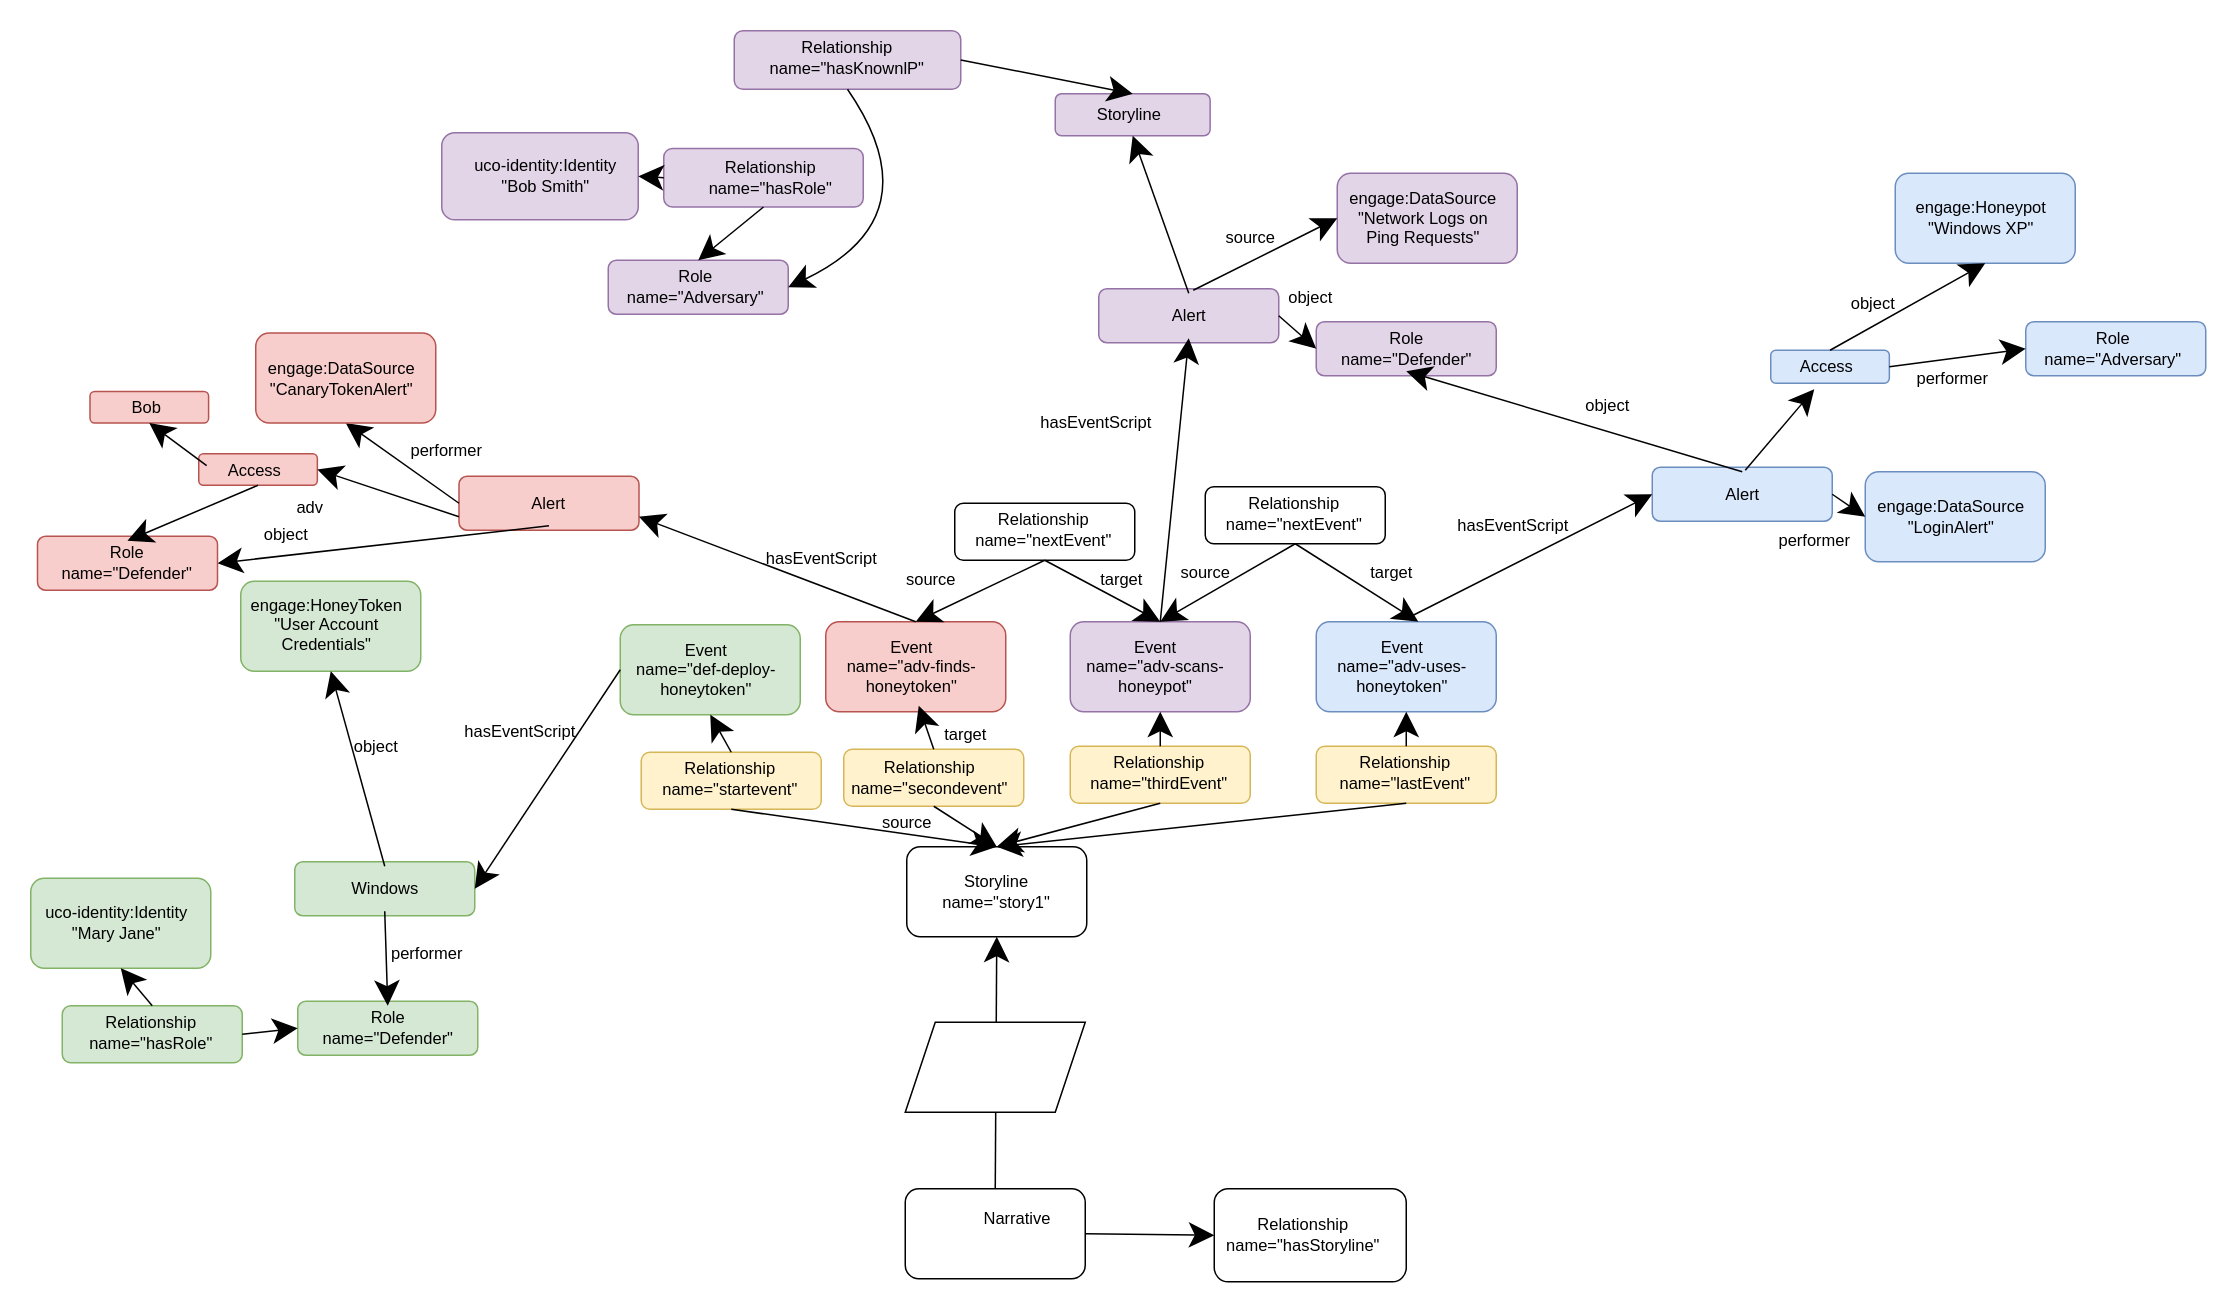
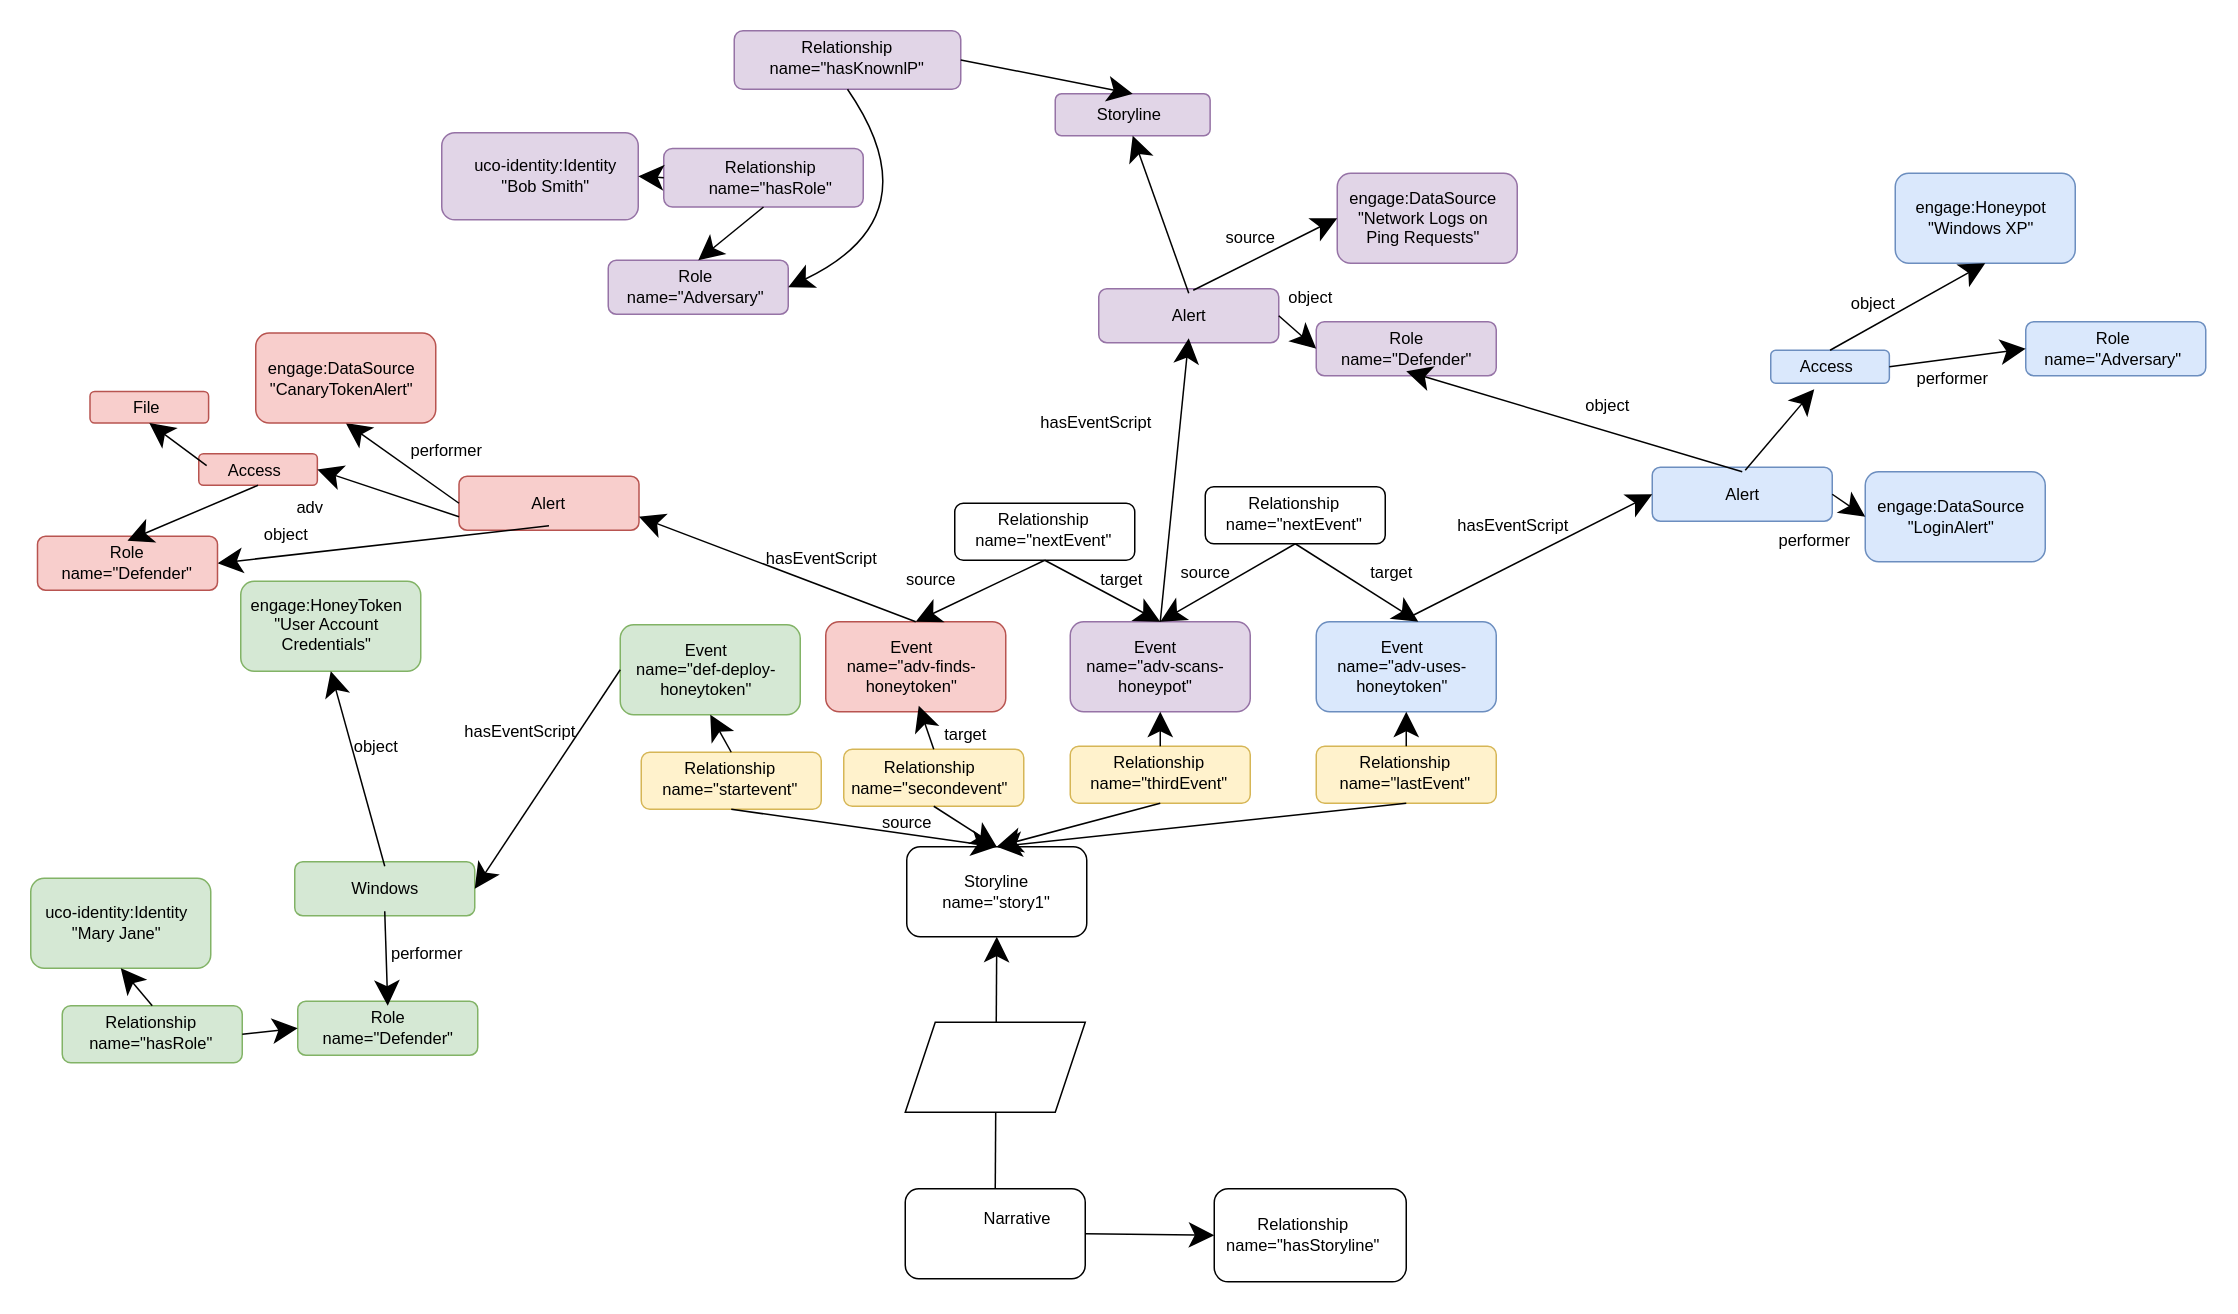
(147, 407) -> (147, 407)
